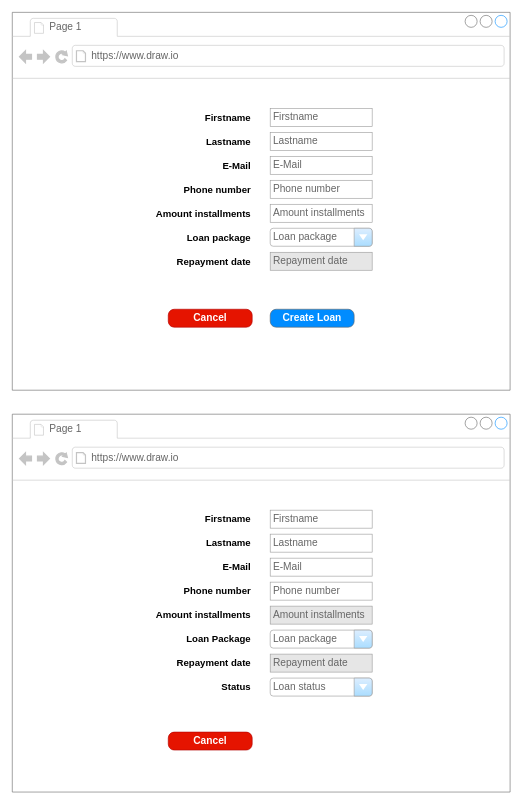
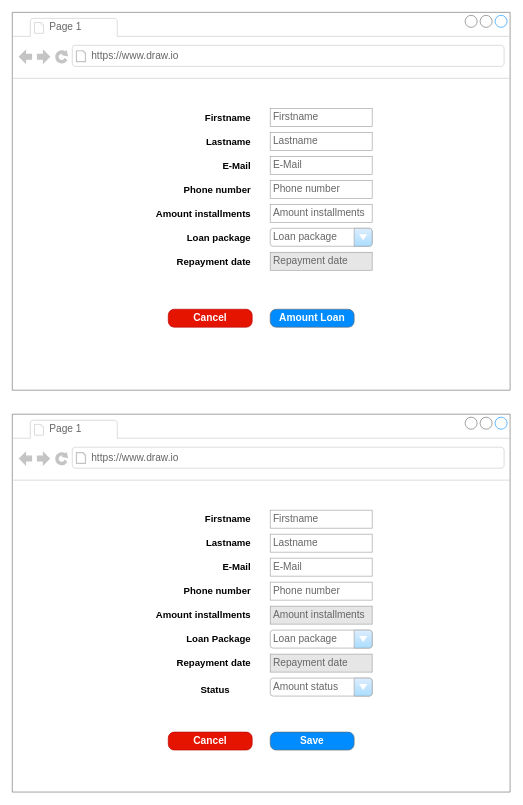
(312, 318) -> (312, 318)
(201, 687) -> (180, 690)
(303, 687) -> (309, 687)
none -> (312, 741)
